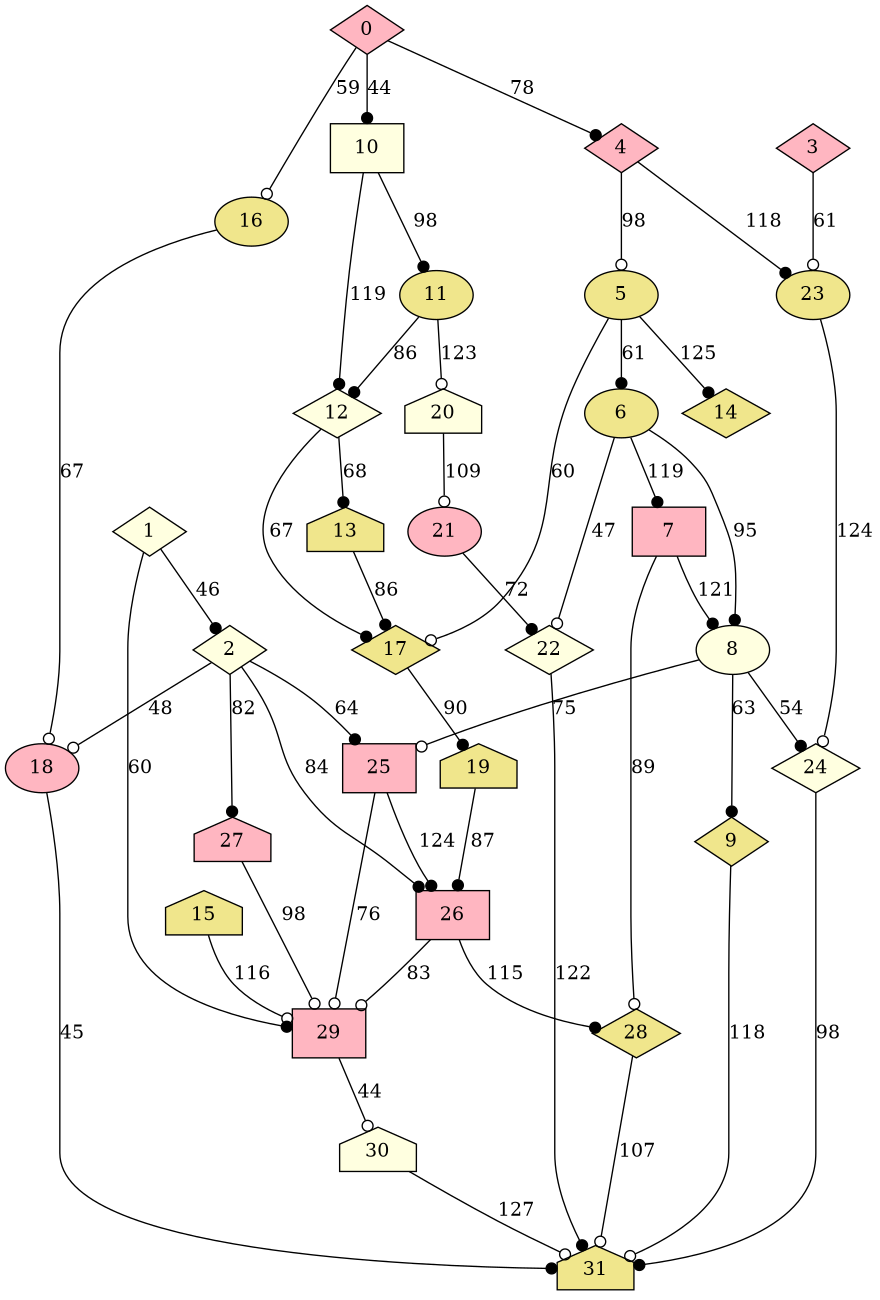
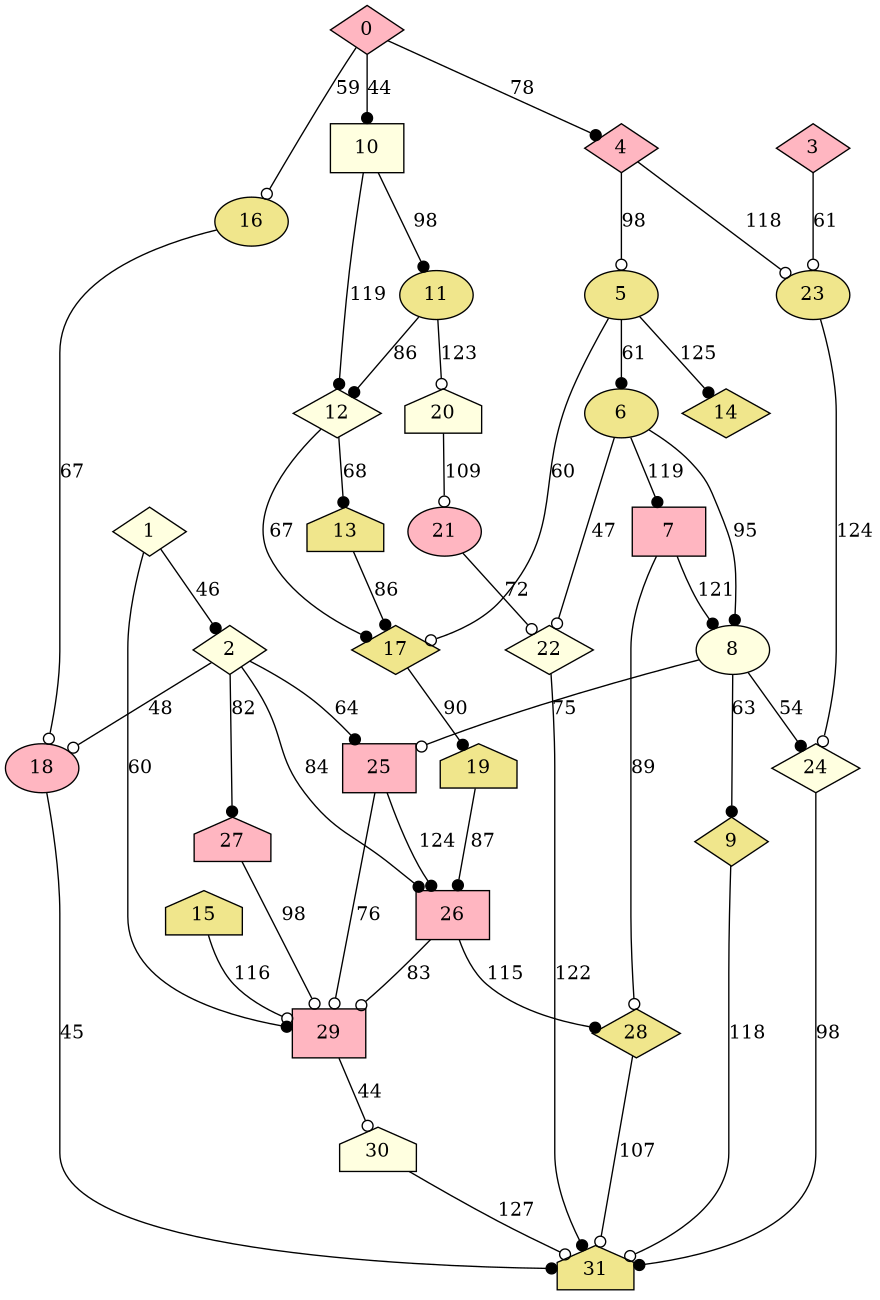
(709, 216) -> (709, 216)
(495, 589) -> (495, 589)
